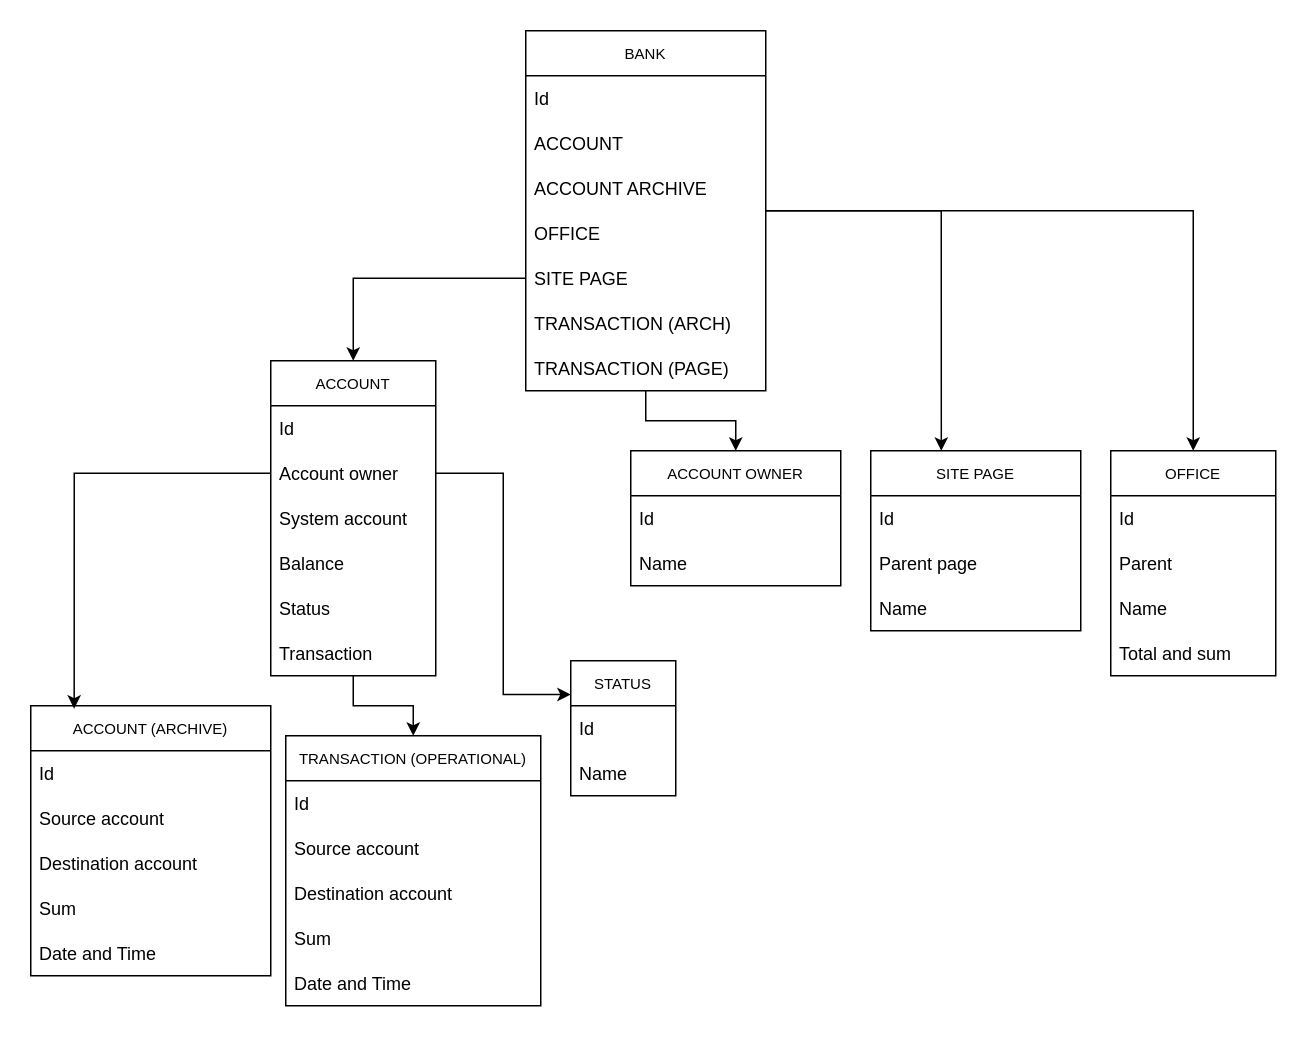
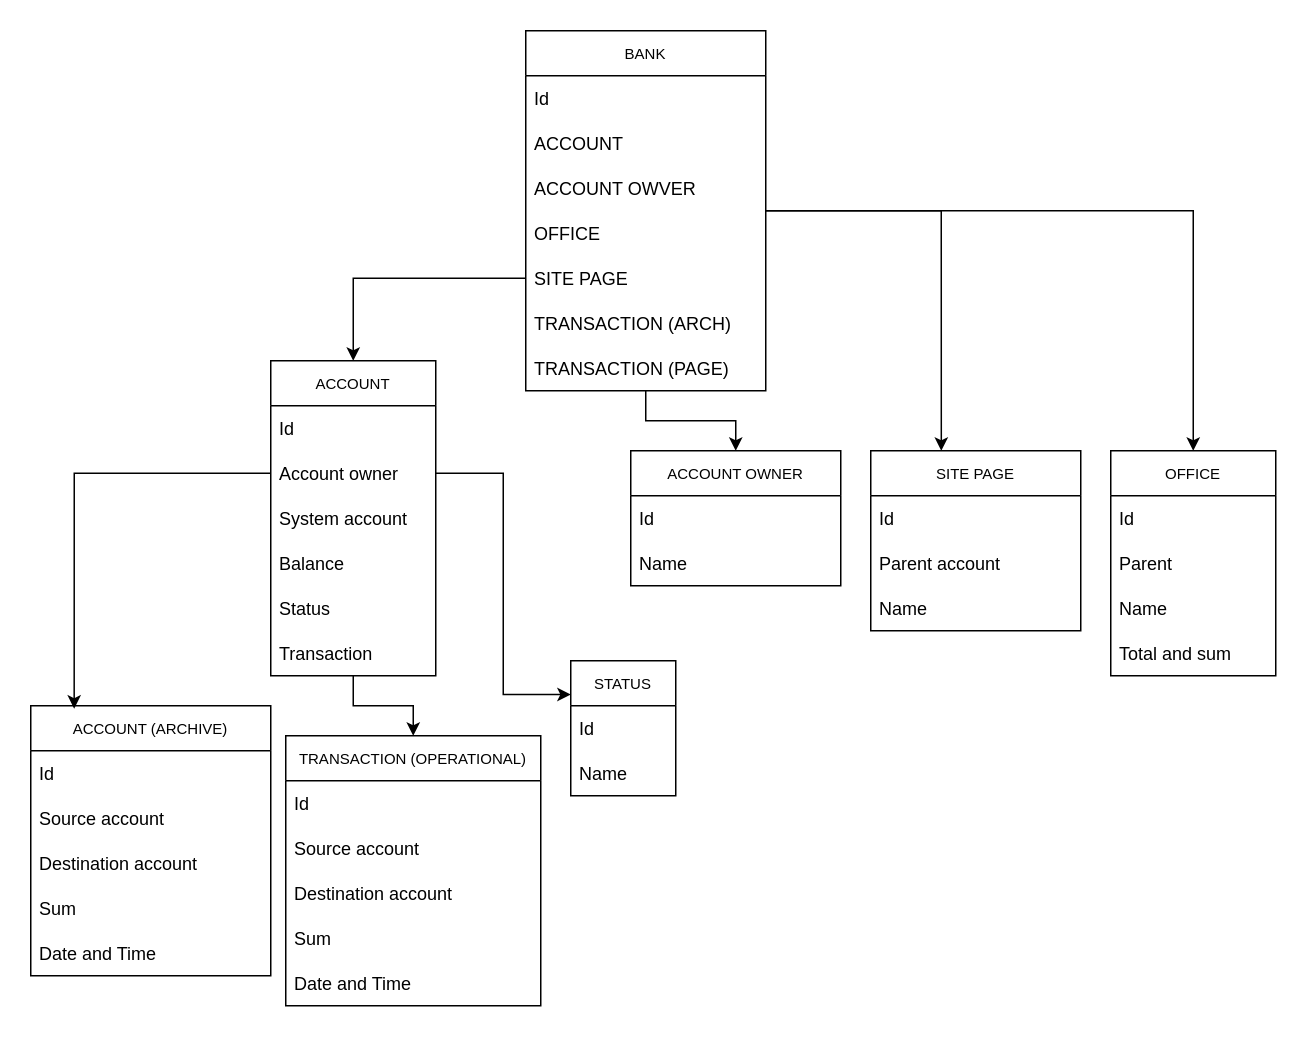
(607, 189) -> (597, 189)
(932, 564) -> (947, 564)
